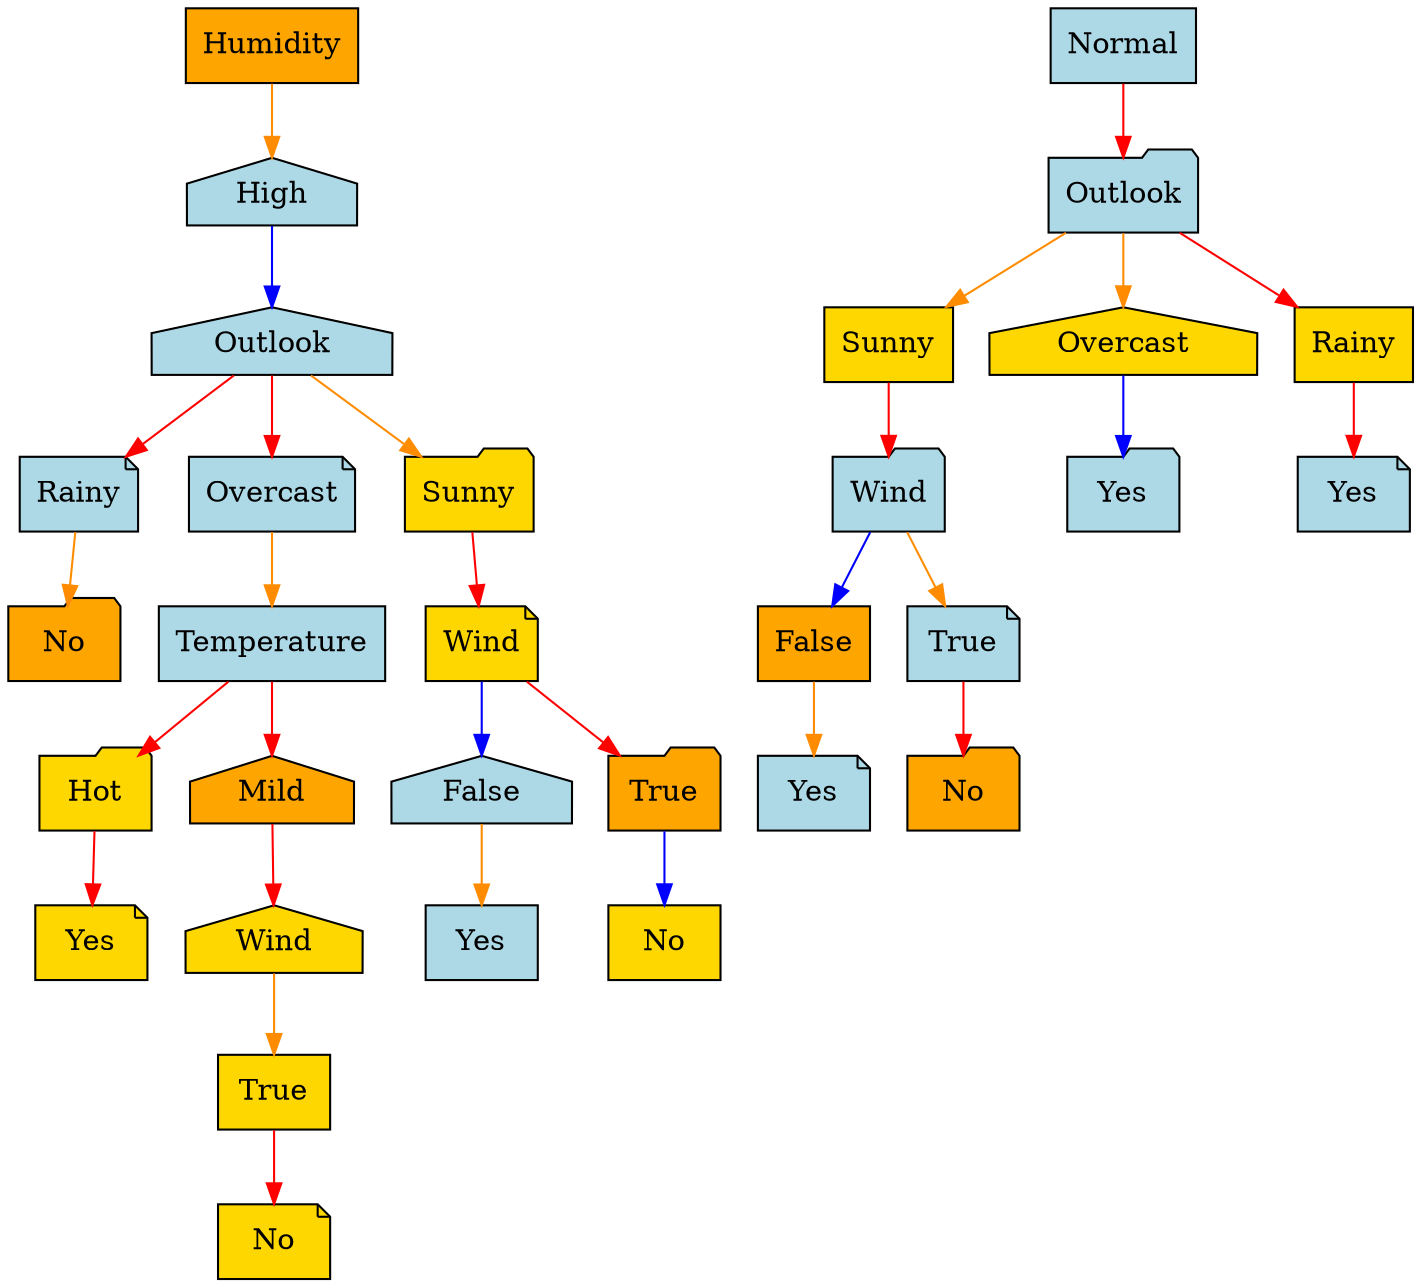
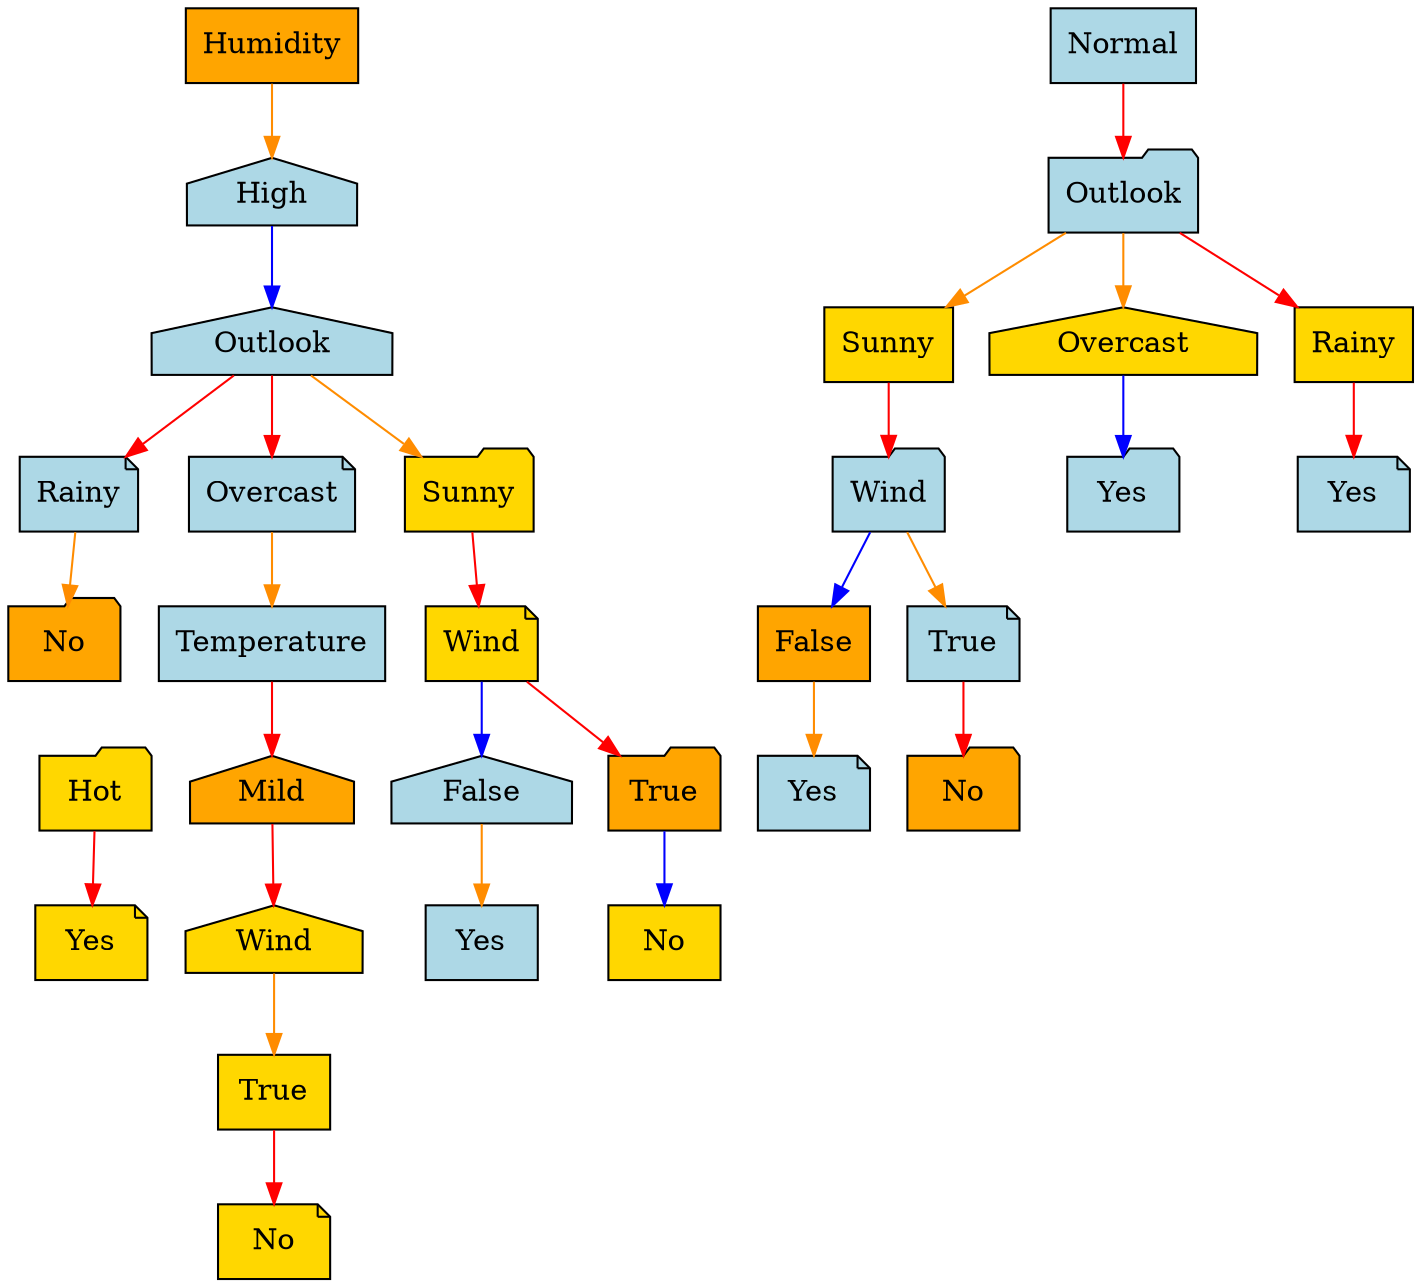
(192, 712) -> none
